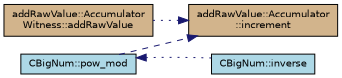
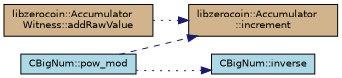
(78, 20) -> (78, 20)
(263, 20) -> (263, 20)
(179, 57) -> (169, 71)
